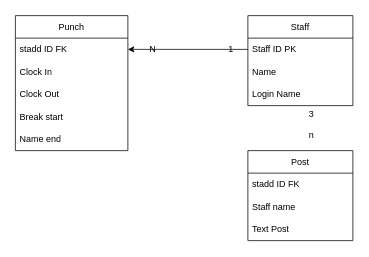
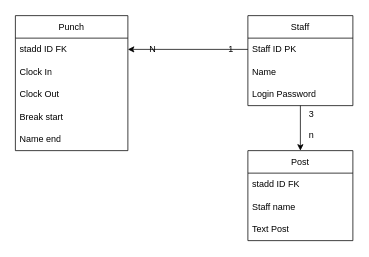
(275, 94) -> (285, 94)
none -> (300, 126)
